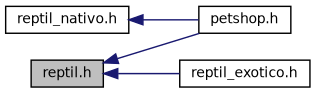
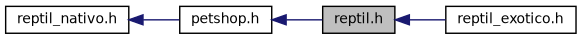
(158, 46) -> (304, 20)
